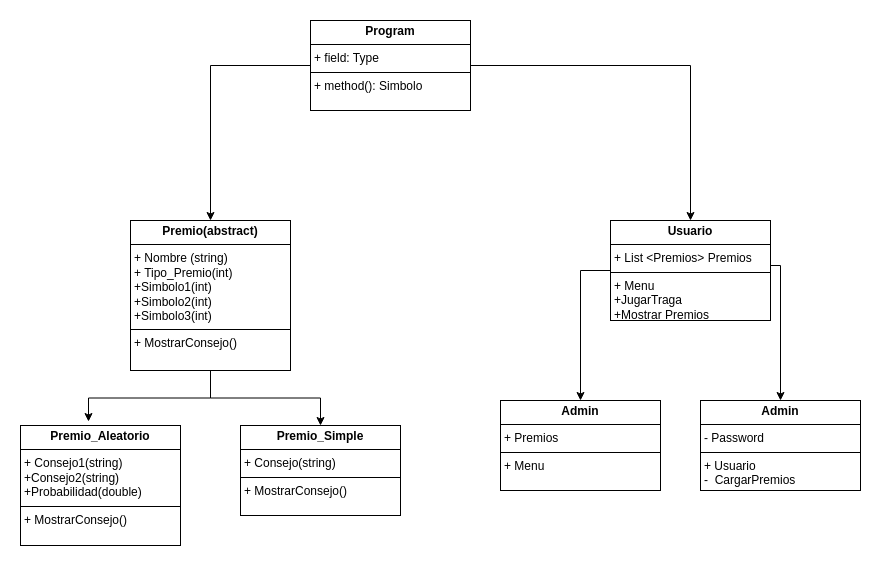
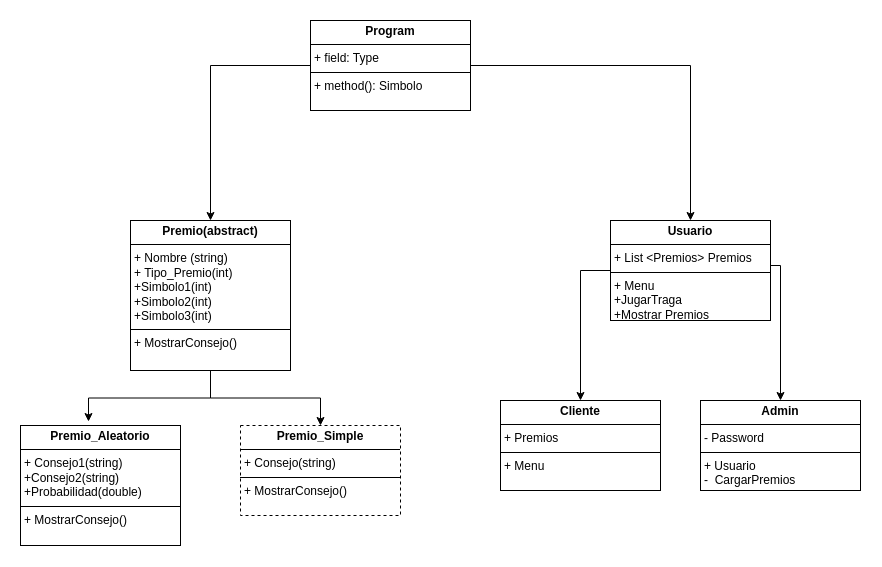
(528, 422) -> (528, 422)
(321, 471) -> (321, 471)
